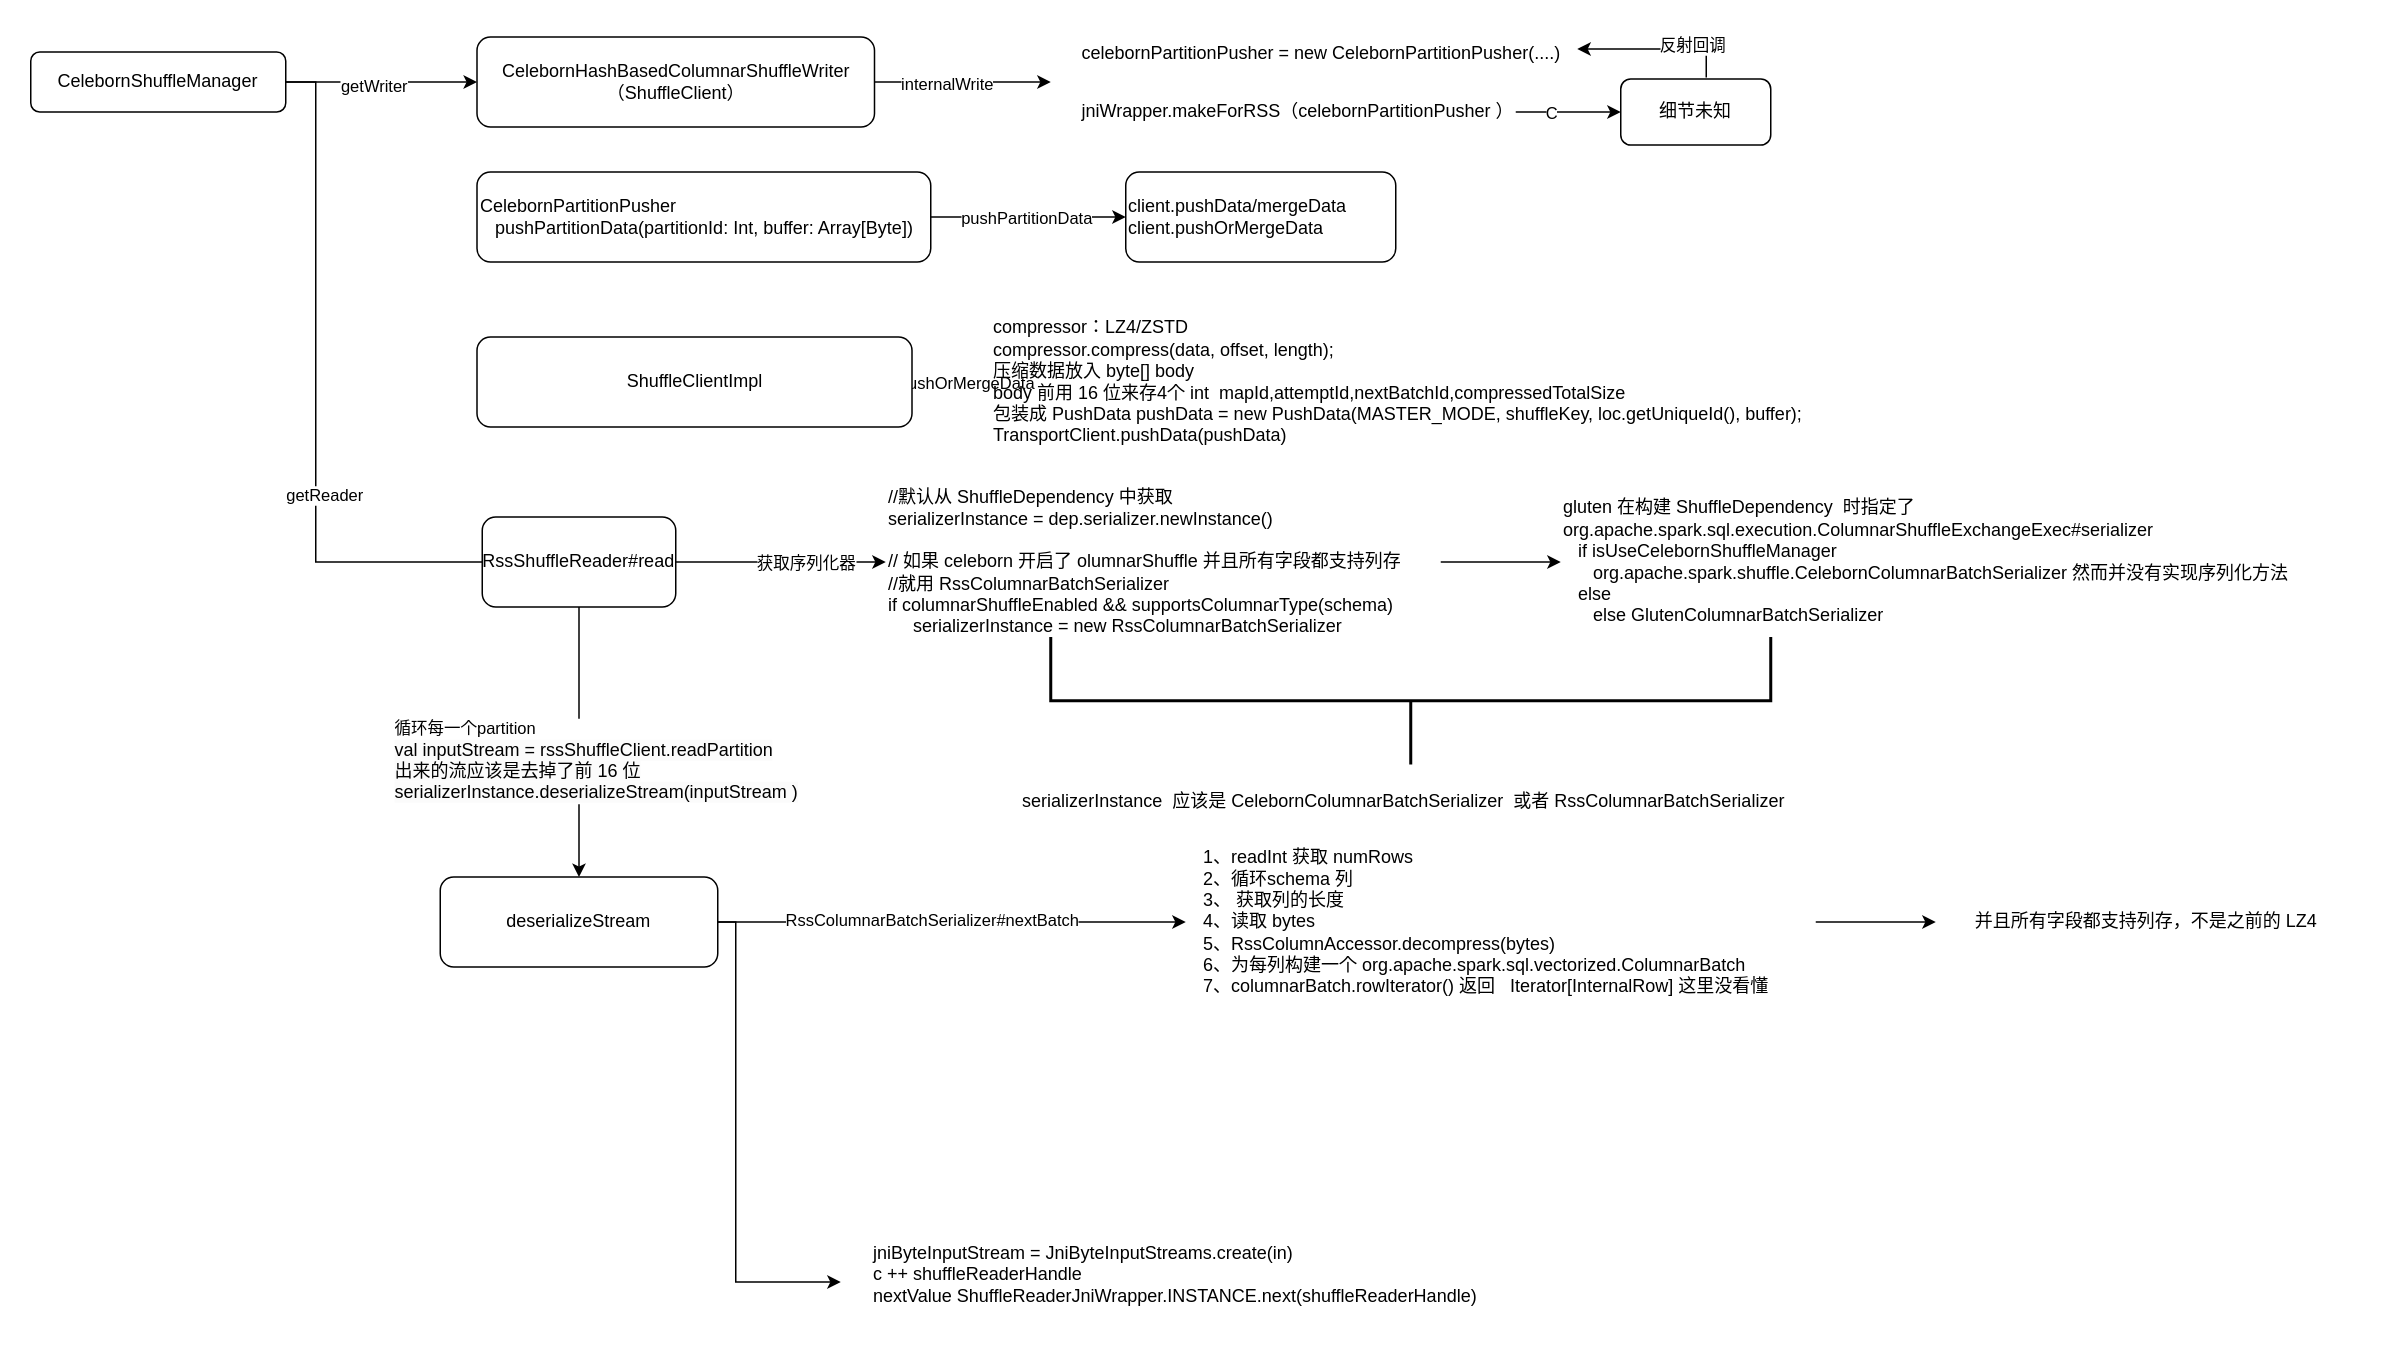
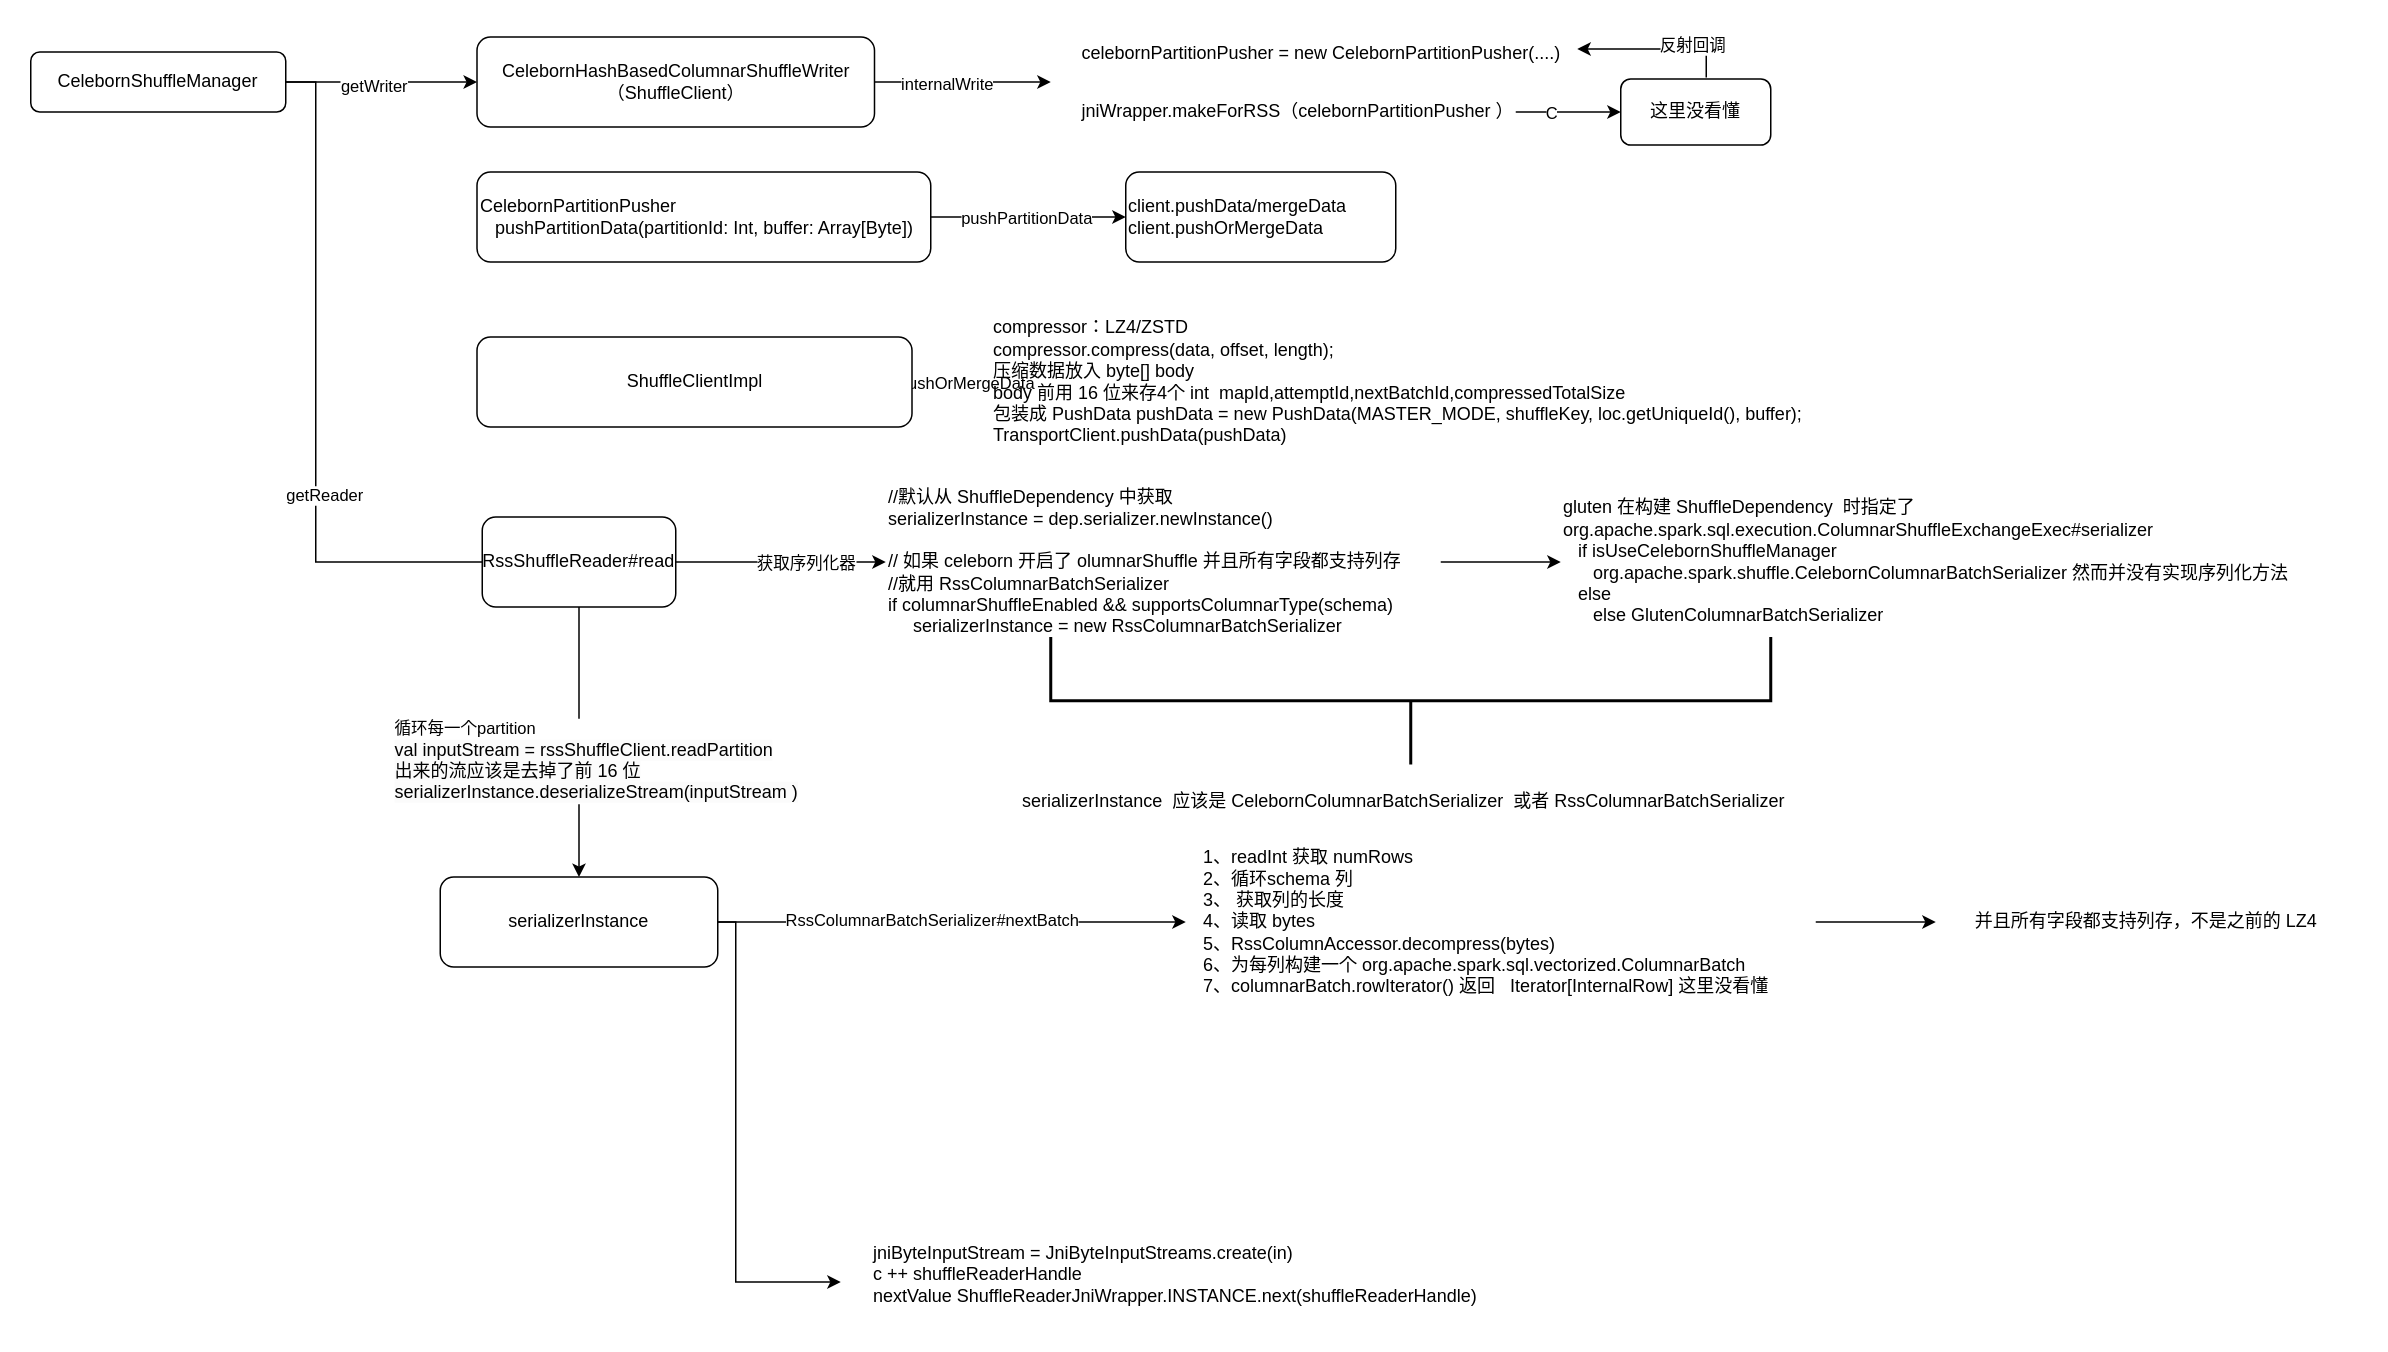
(1696, 112) -> (1696, 112)
(579, 922) -> (579, 922)
